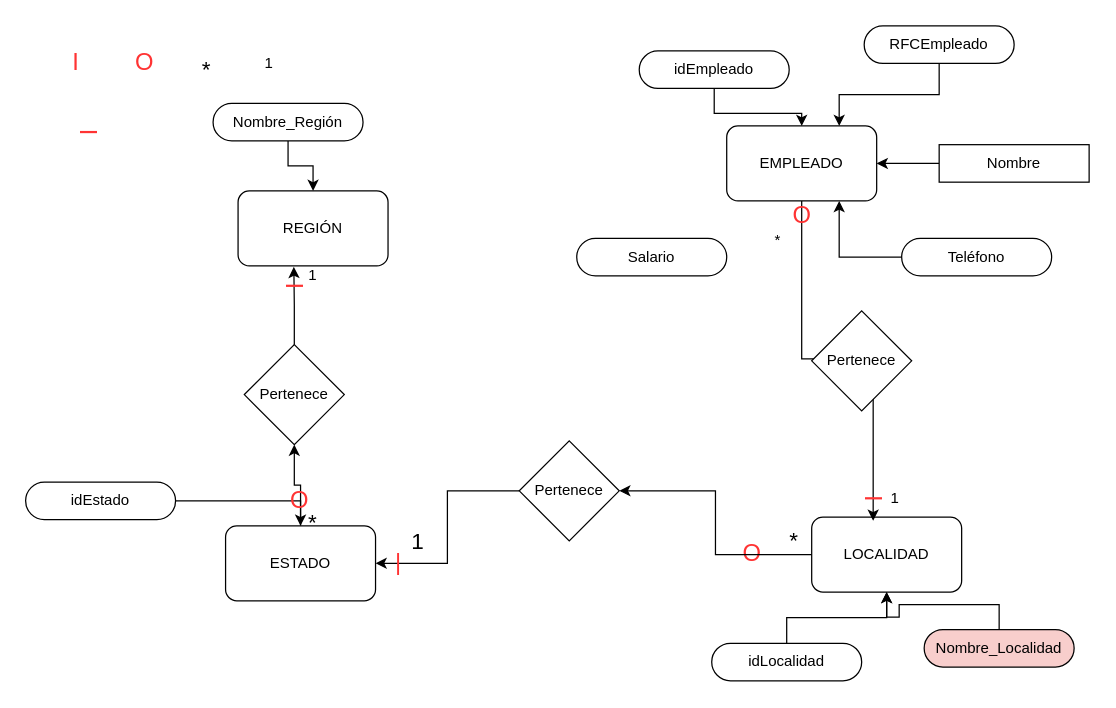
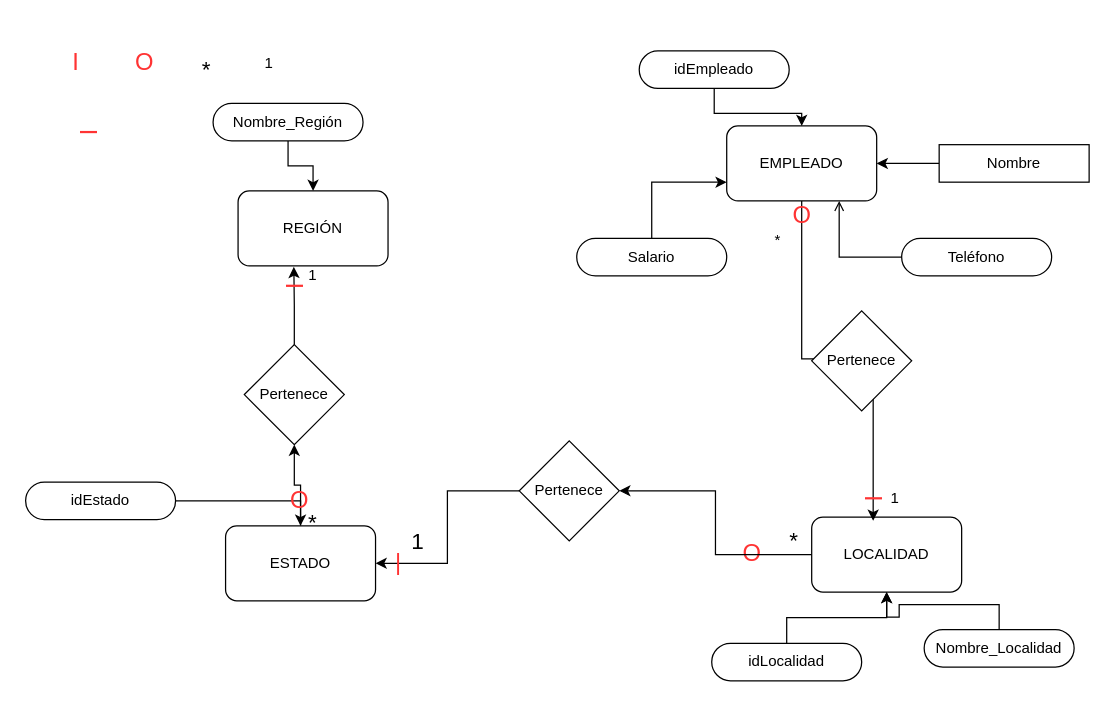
(939, 44) -> none
(893, 94) -> none
none -> (657, 182)
(839, 211) -> (839, 208)
(999, 648) -> (999, 648)
